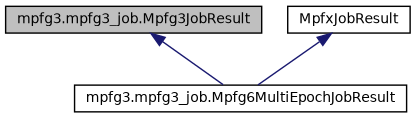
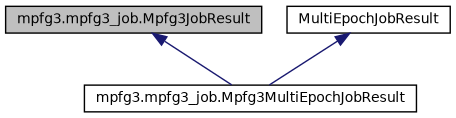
(349, 20) -> (369, 20)
(241, 98) -> (250, 98)
